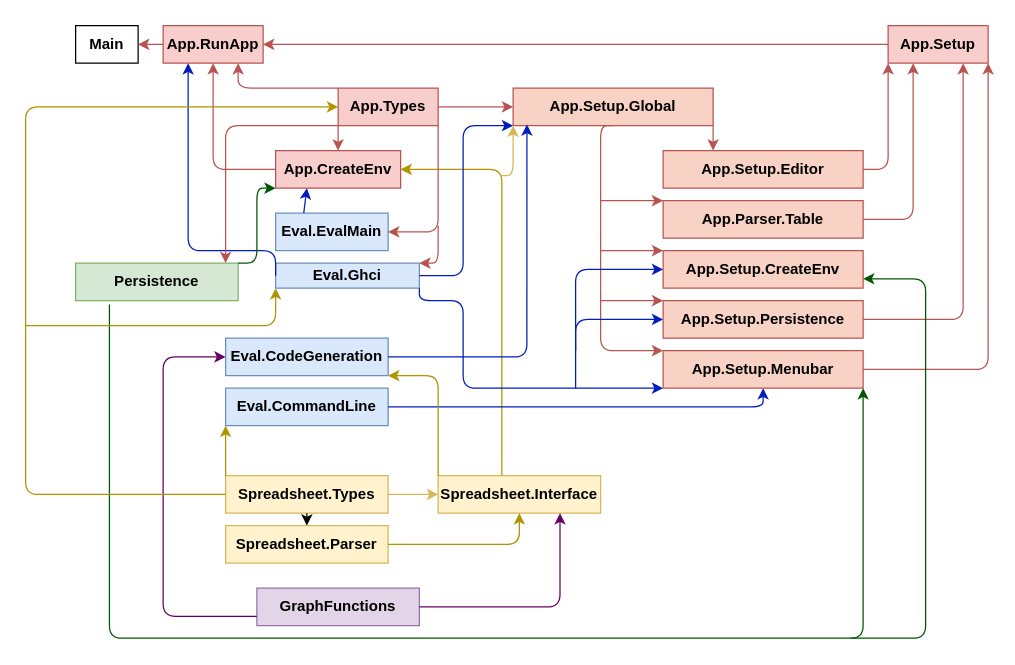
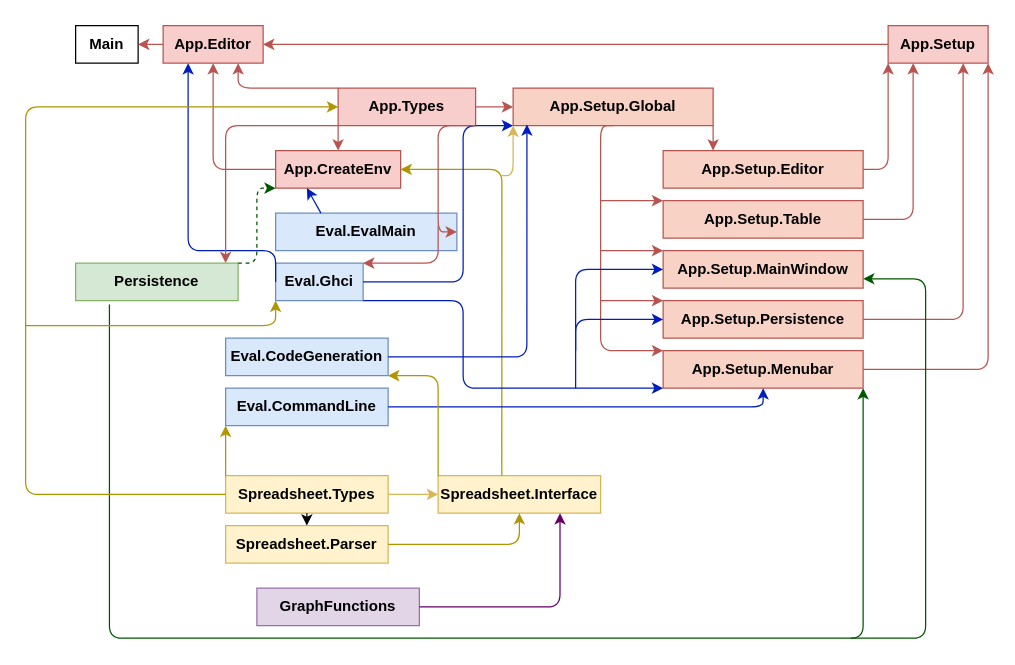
(213, 44) -> (213, 44)
(388, 107) -> (407, 107)
(763, 219) -> (763, 219)
(257, 227) -> (257, 227)
(332, 232) -> (366, 232)
(763, 269) -> (763, 269)
(348, 276) -> (319, 282)
(163, 507) -> none
